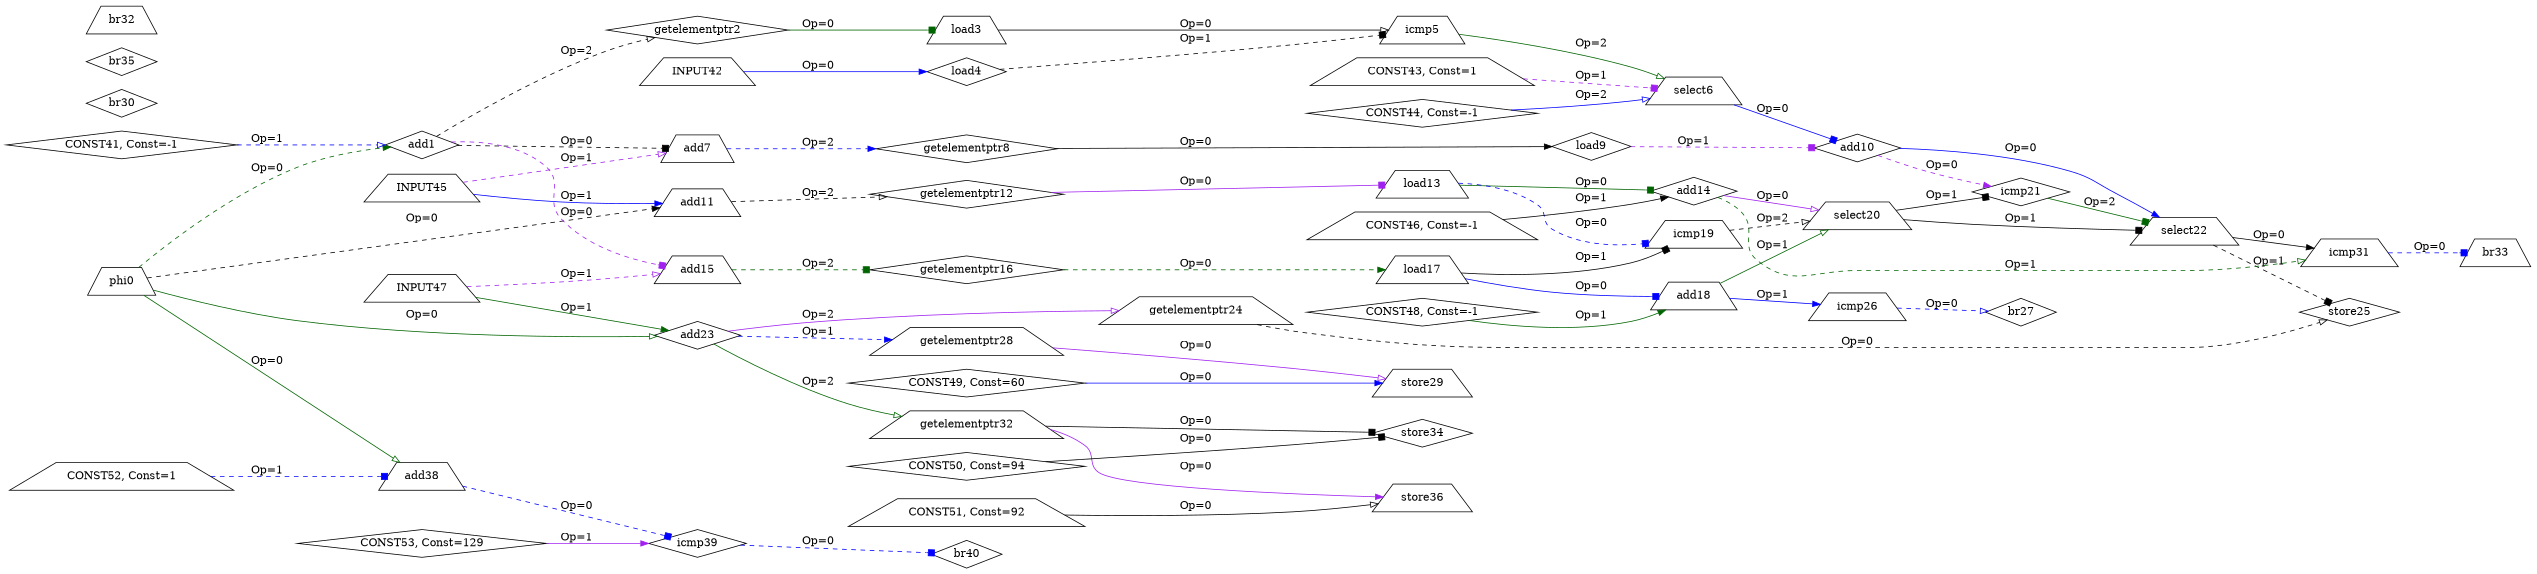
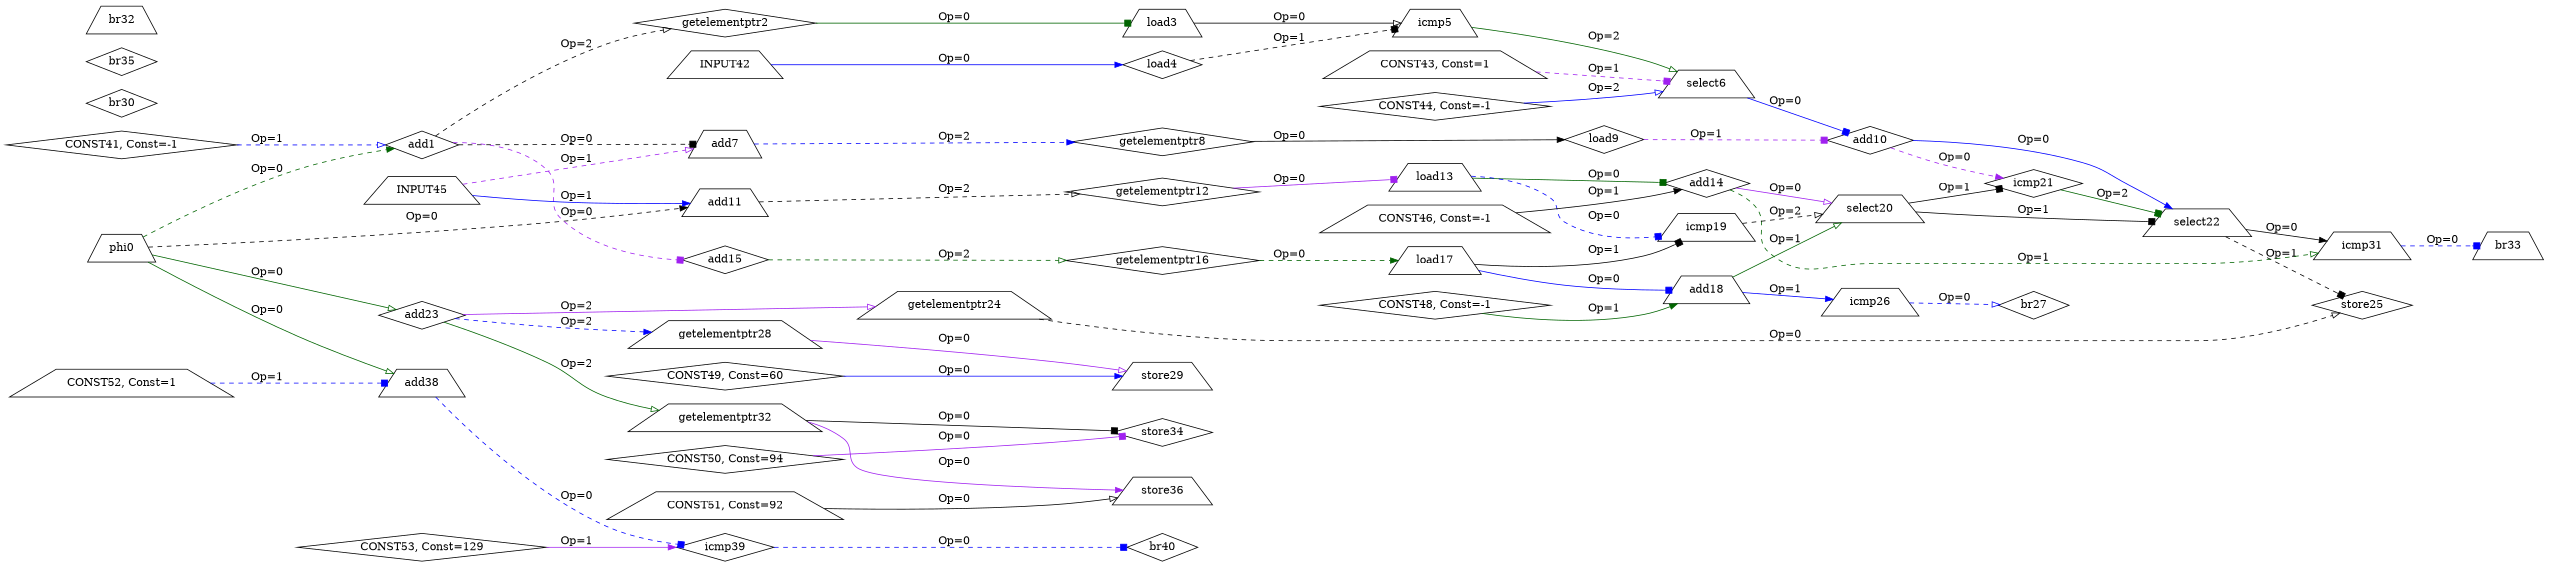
(697, 270) -> (725, 260)
(797, 270) -> (913, 260)
(422, 288) -> none
(818, 332) -> (577, 322)
(1211, 451) -> (965, 448)
